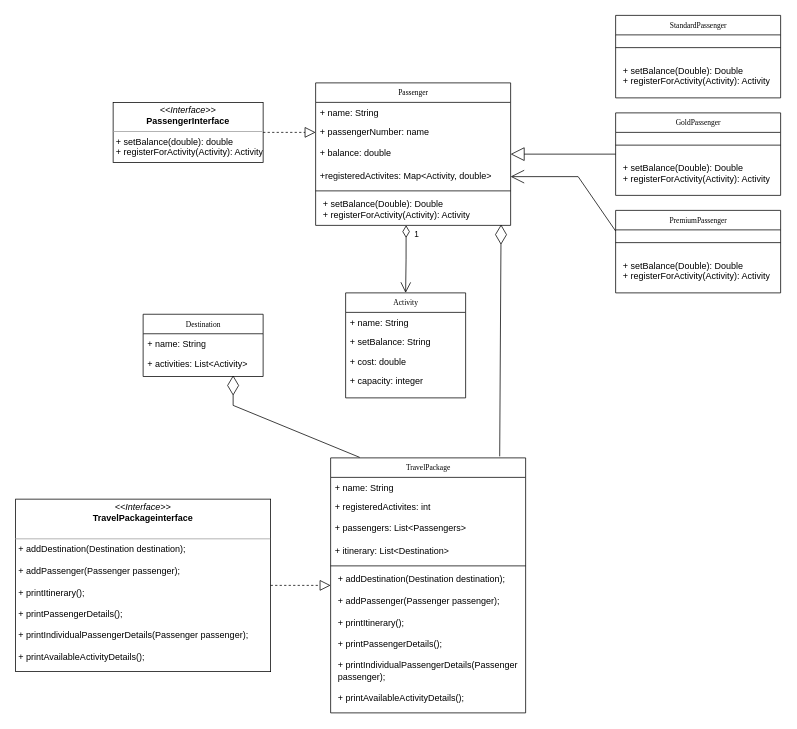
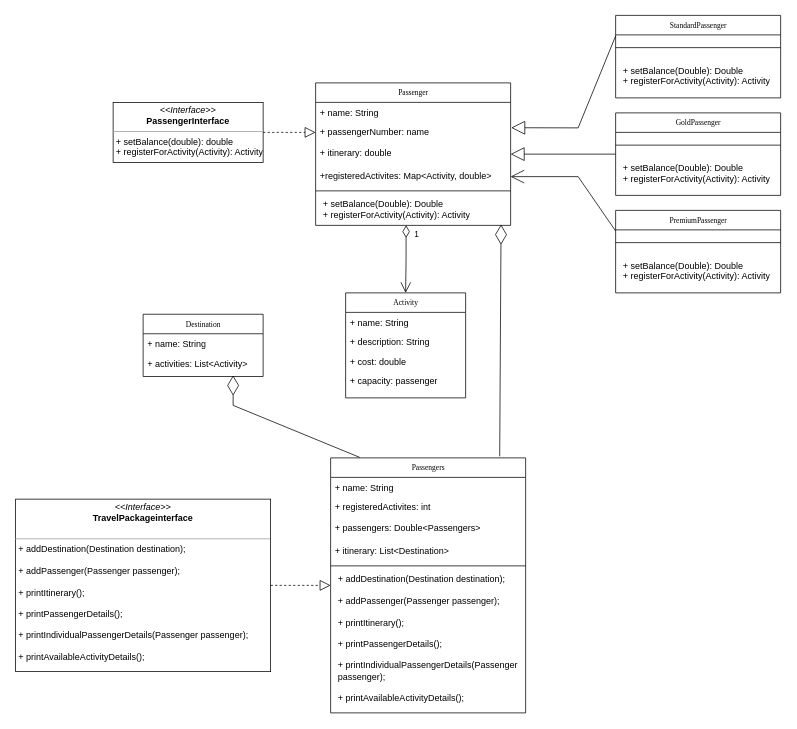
none -> (587, 107)
(357, 154) -> (361, 154)
(394, 343) -> (396, 343)
(392, 382) -> (398, 382)
(428, 468) -> (428, 468)
(408, 529) -> (413, 529)
